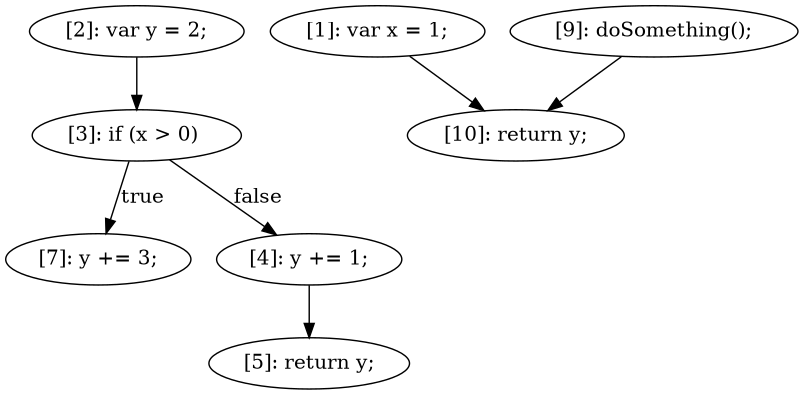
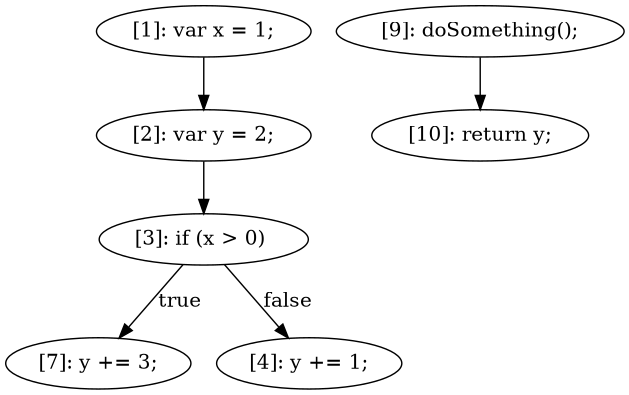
(441, 79) -> (204, 76)
(309, 363) -> none
